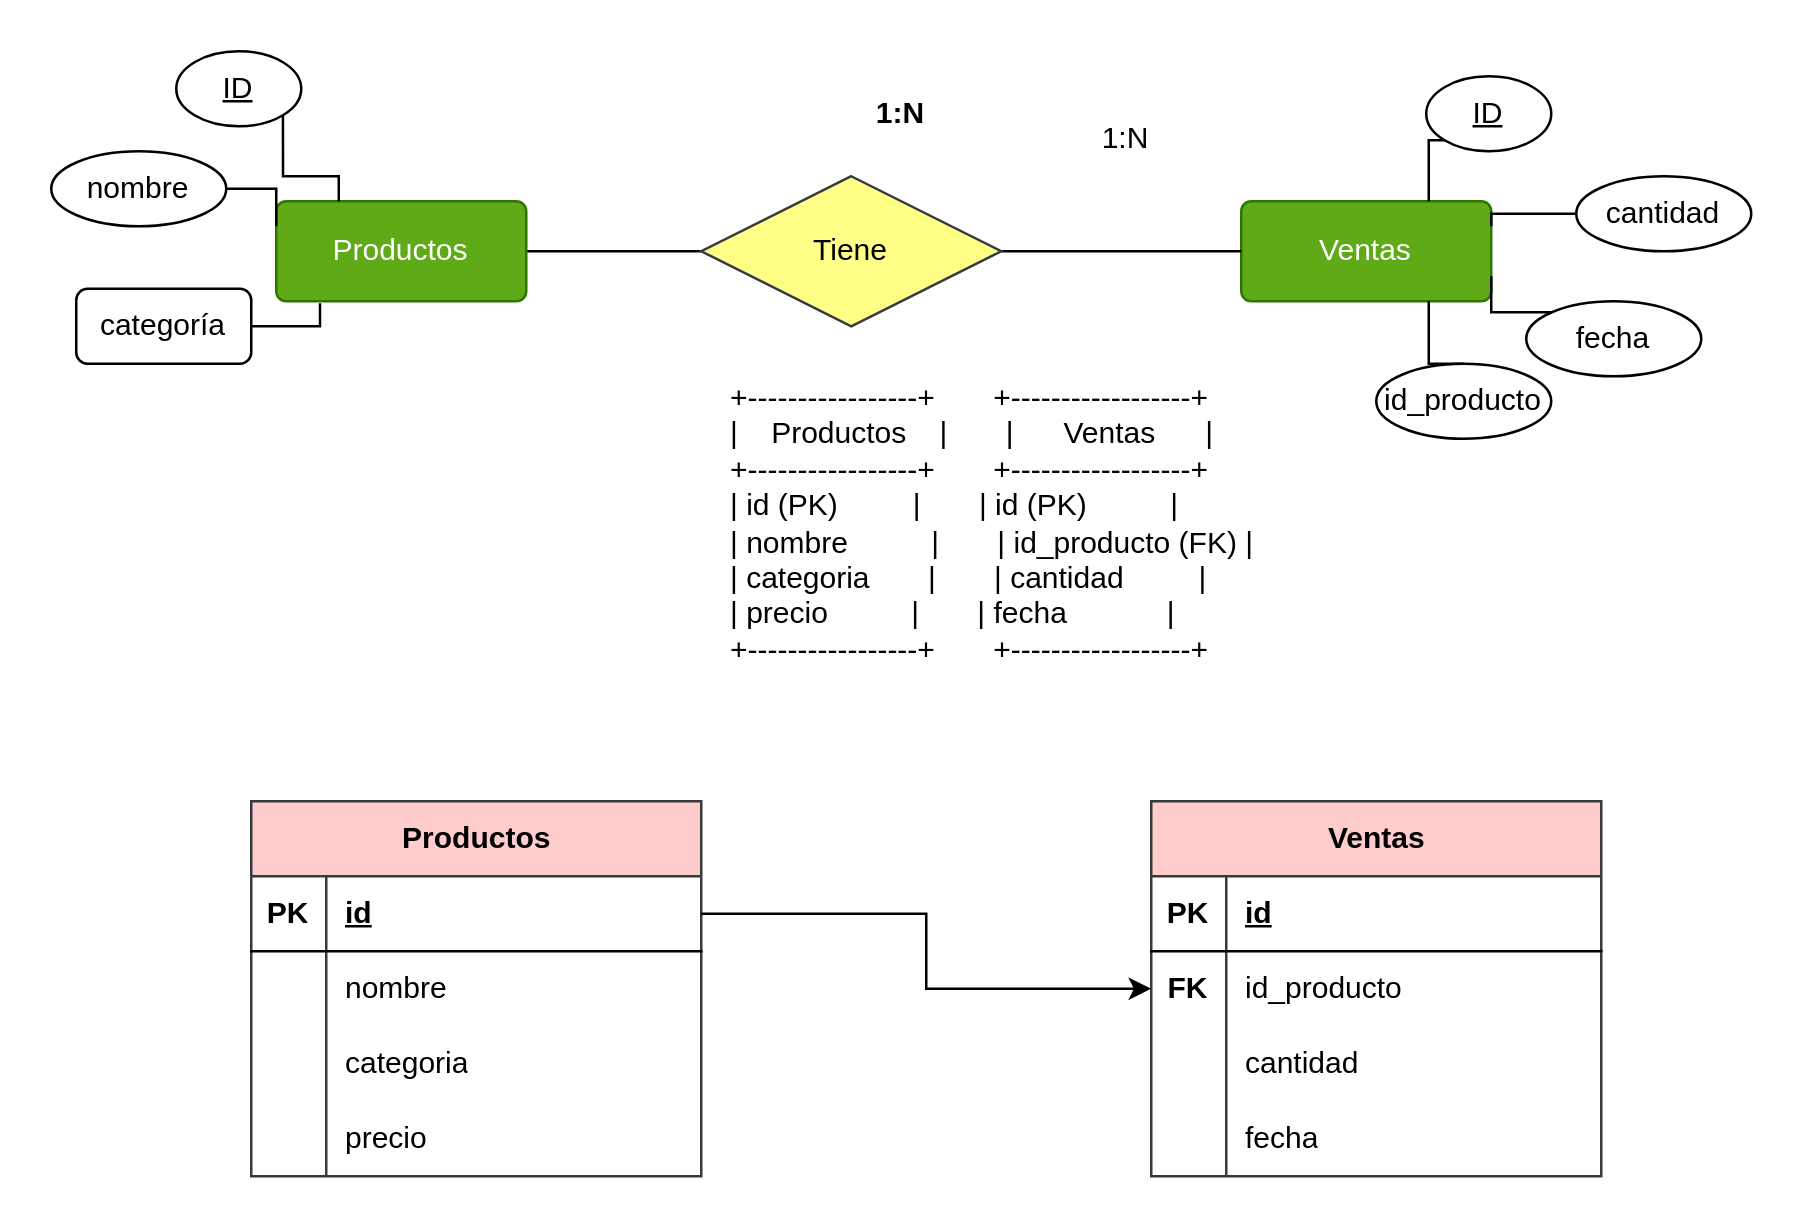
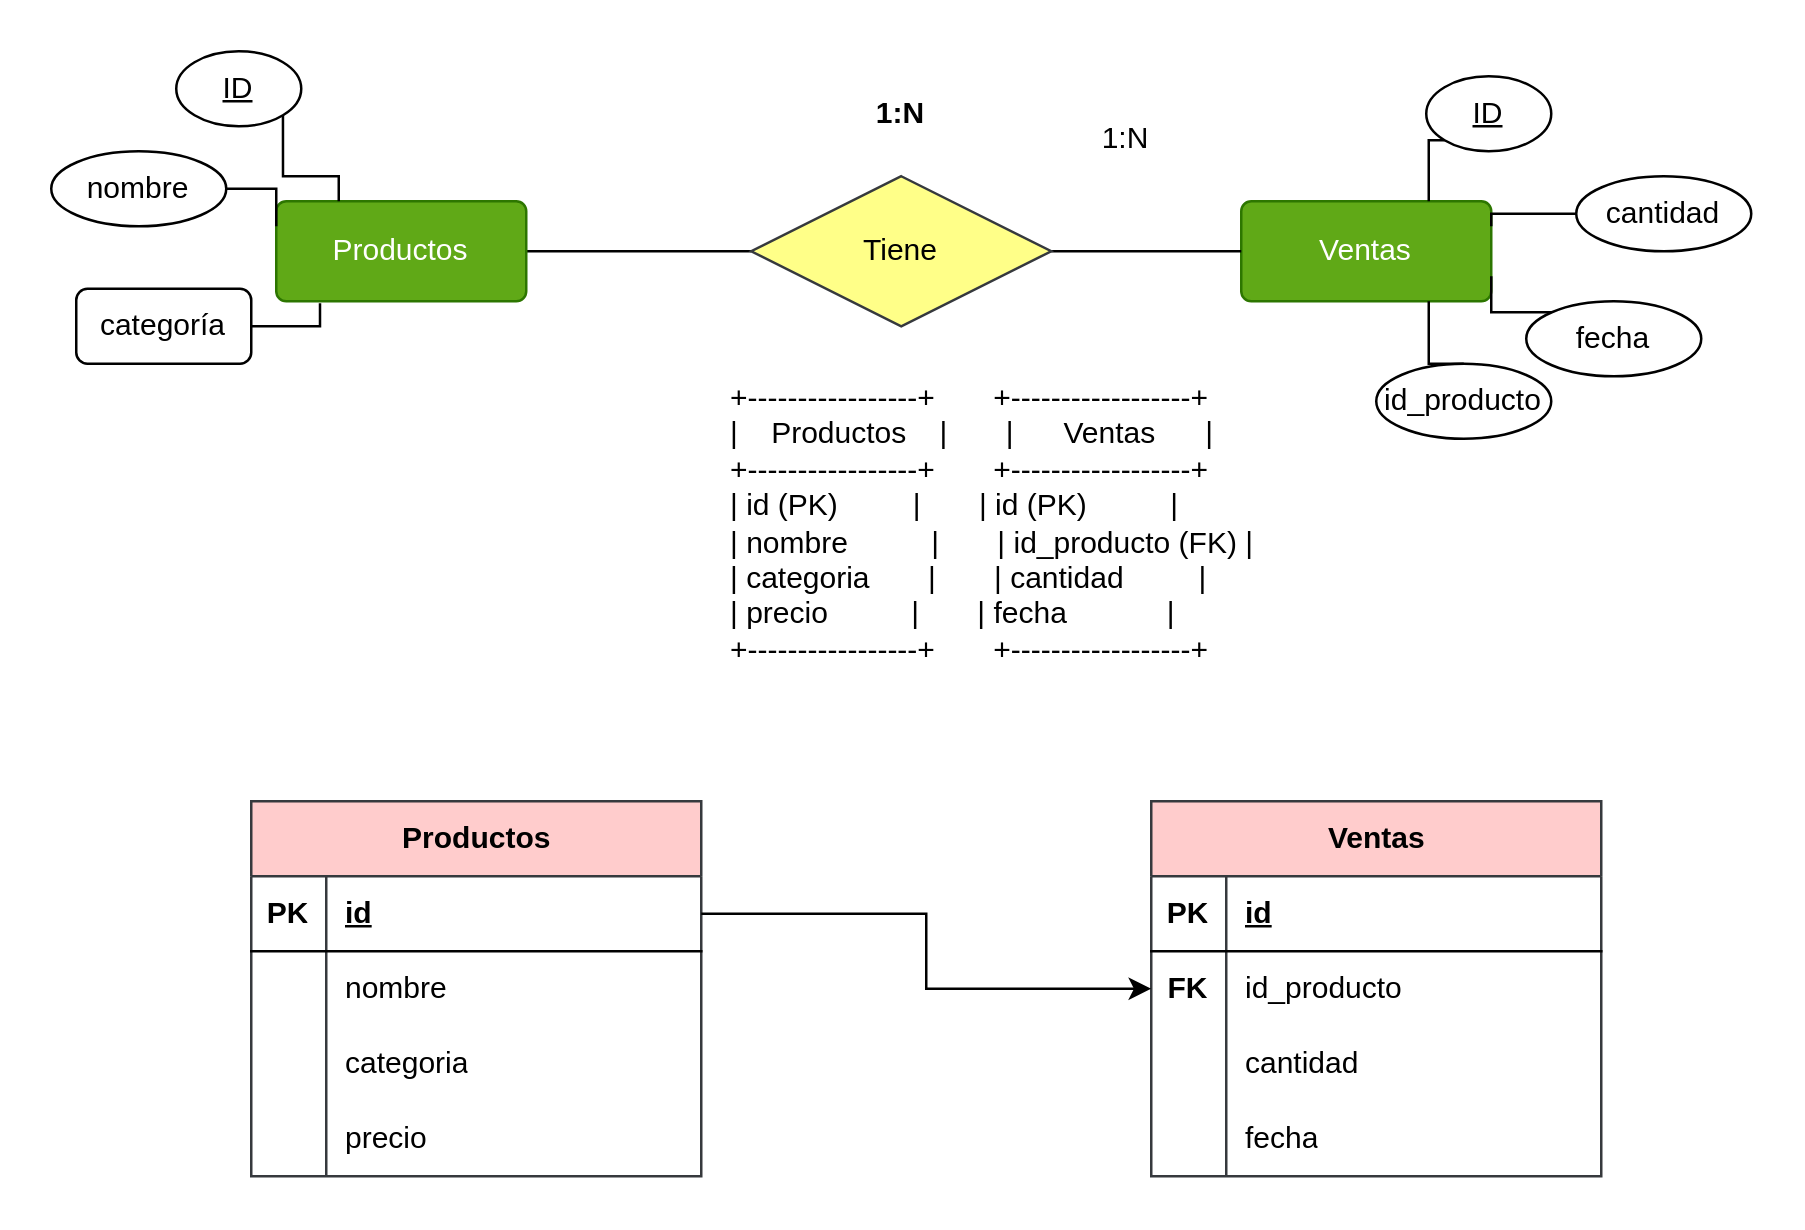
(851, 251) -> (901, 251)
